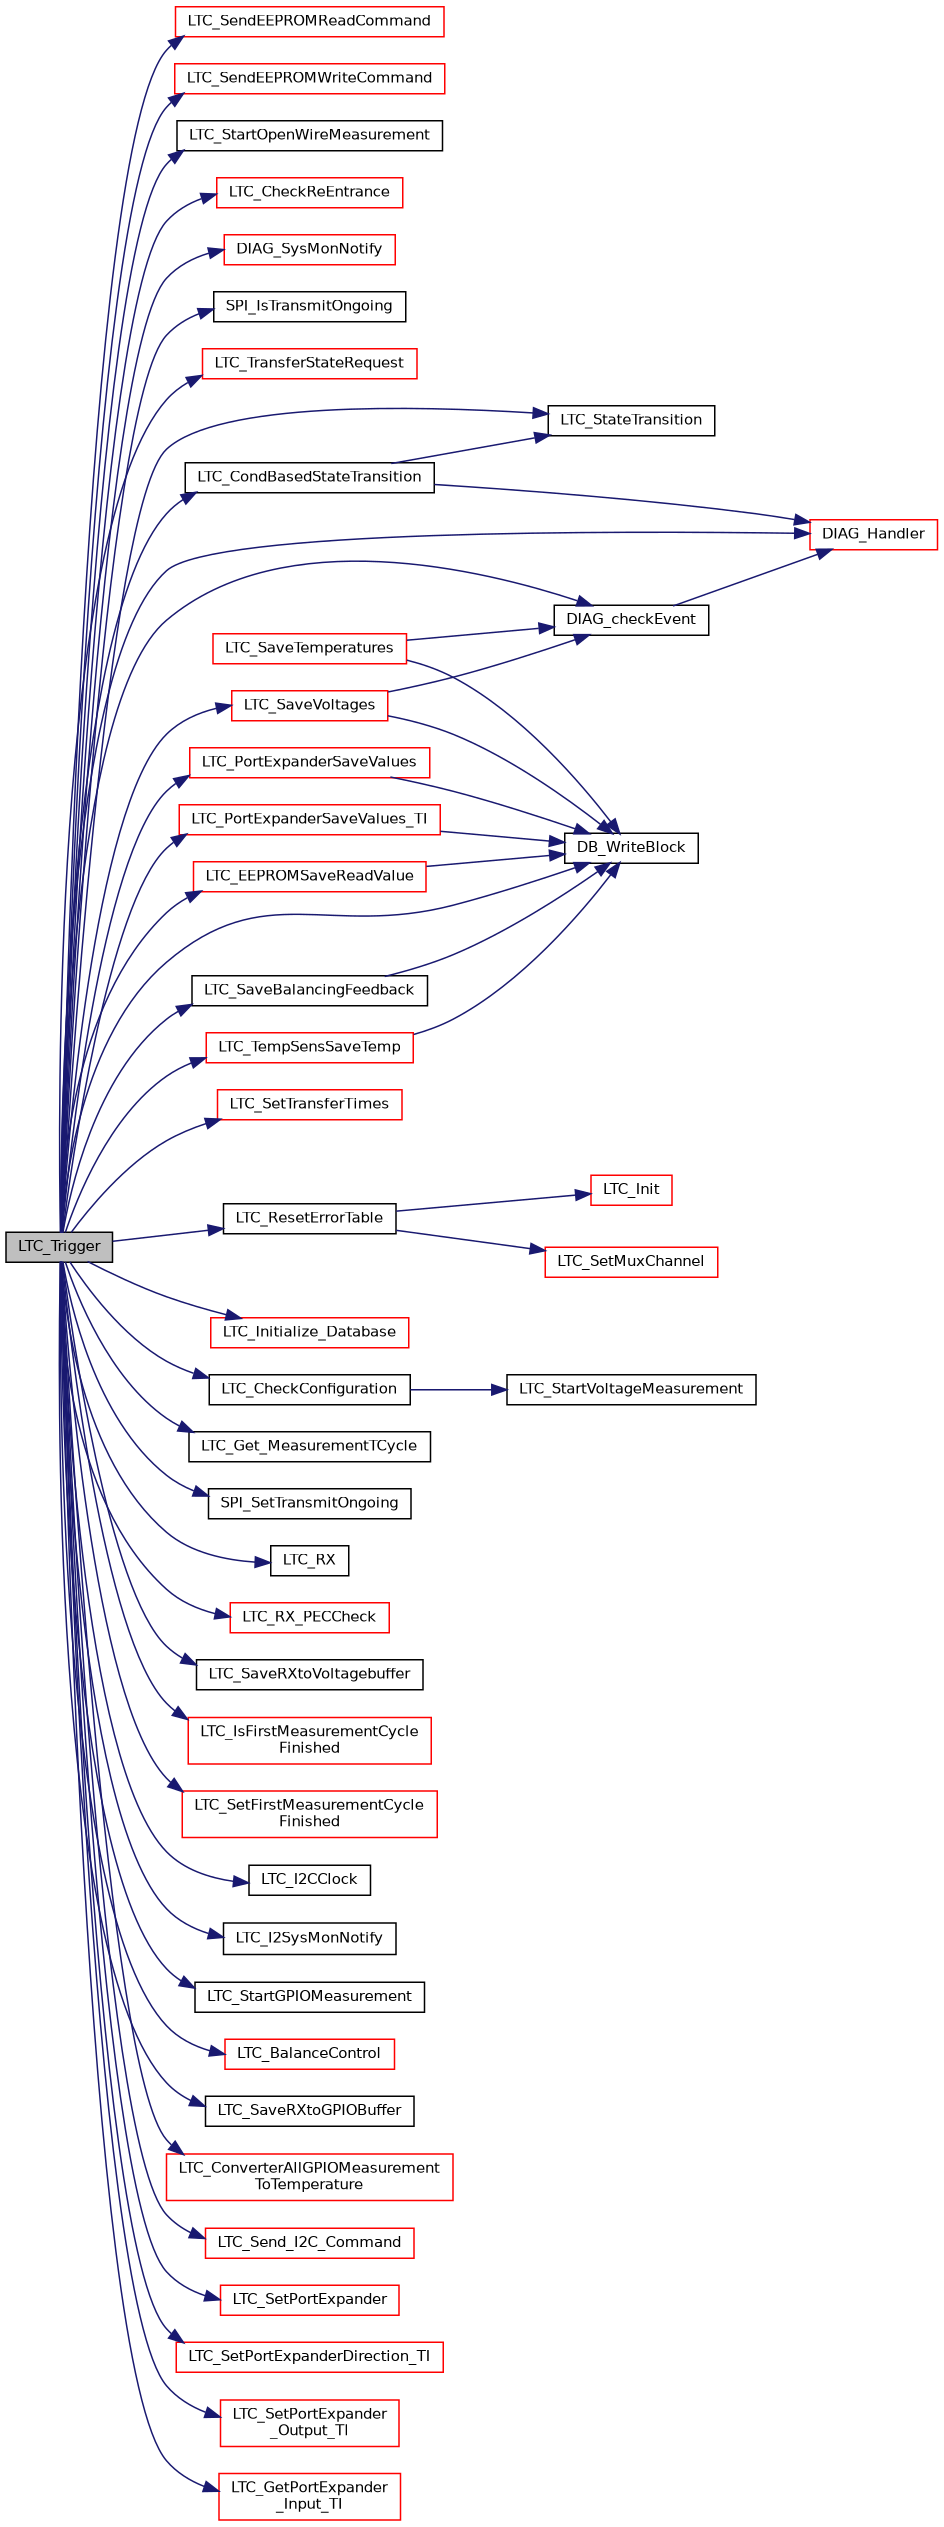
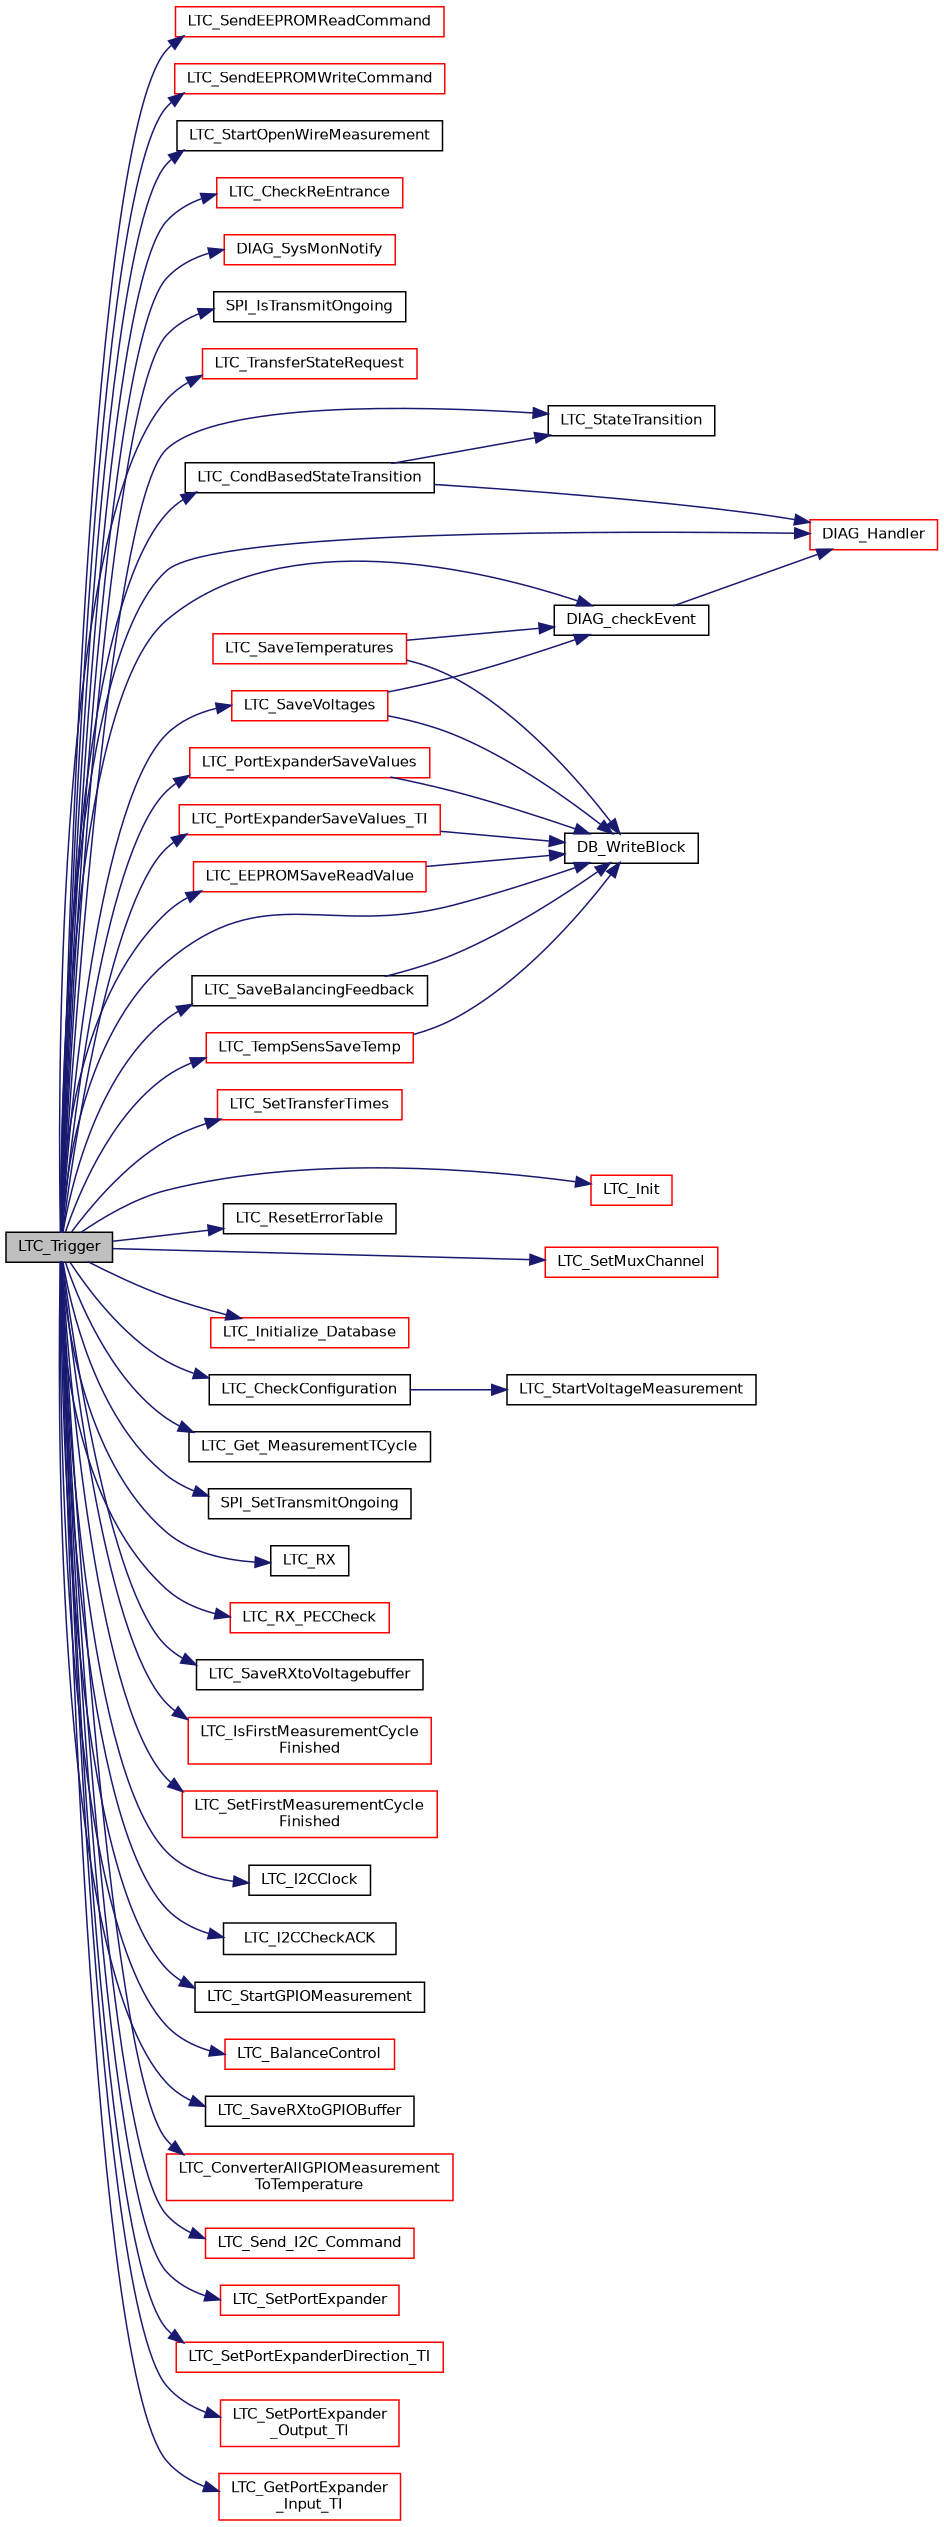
(486, 1203) -> (322, 1169)
(463, 1240) -> (321, 1254)
(310, 1939) -> (310, 1939)
